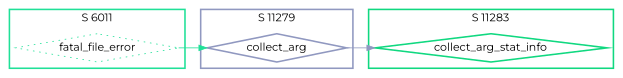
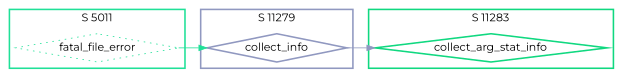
(97, 18) -> (97, 18)
(277, 48) -> (277, 48)
